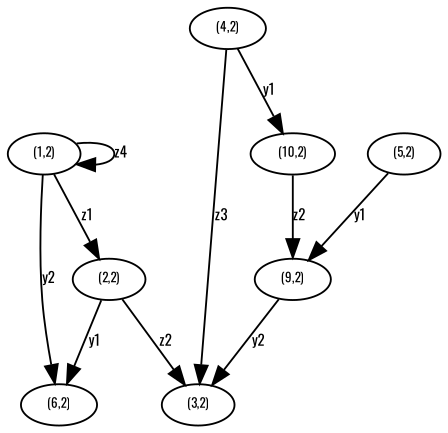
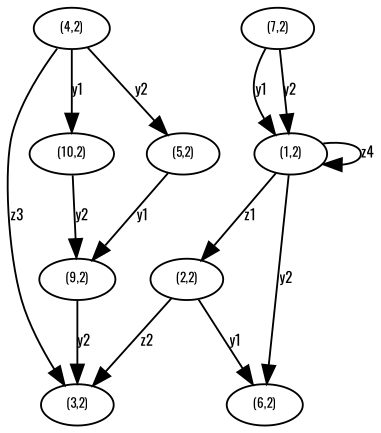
none -> (278, 28)
none -> (121, 84)
(299, 217) -> (82, 217)
